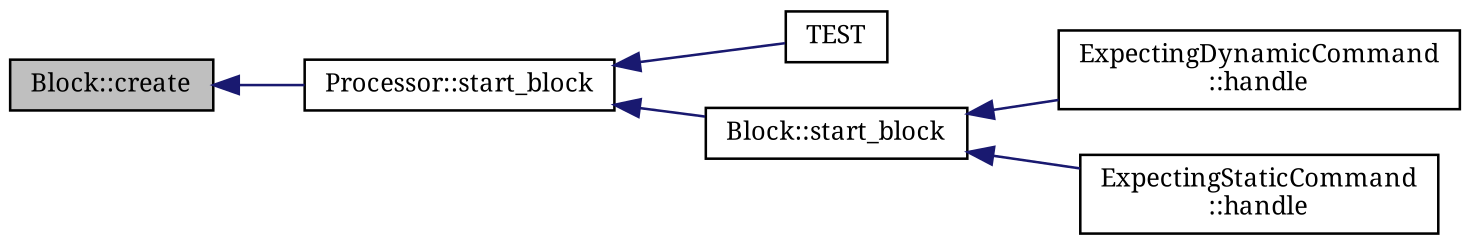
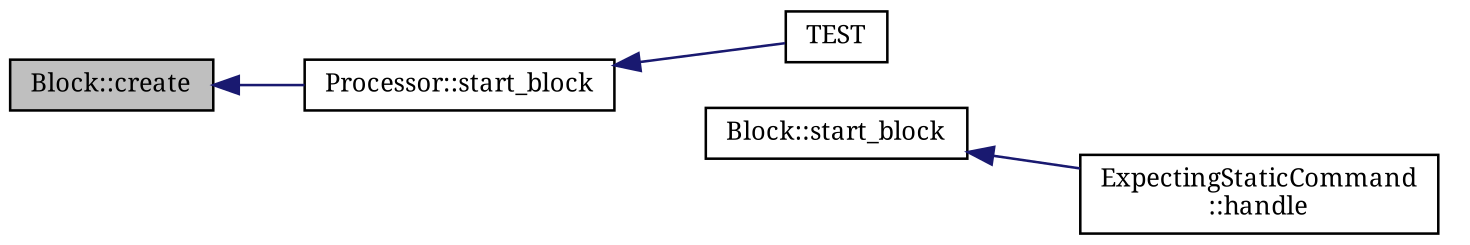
(1259, 70) -> none
(673, 112) -> none
